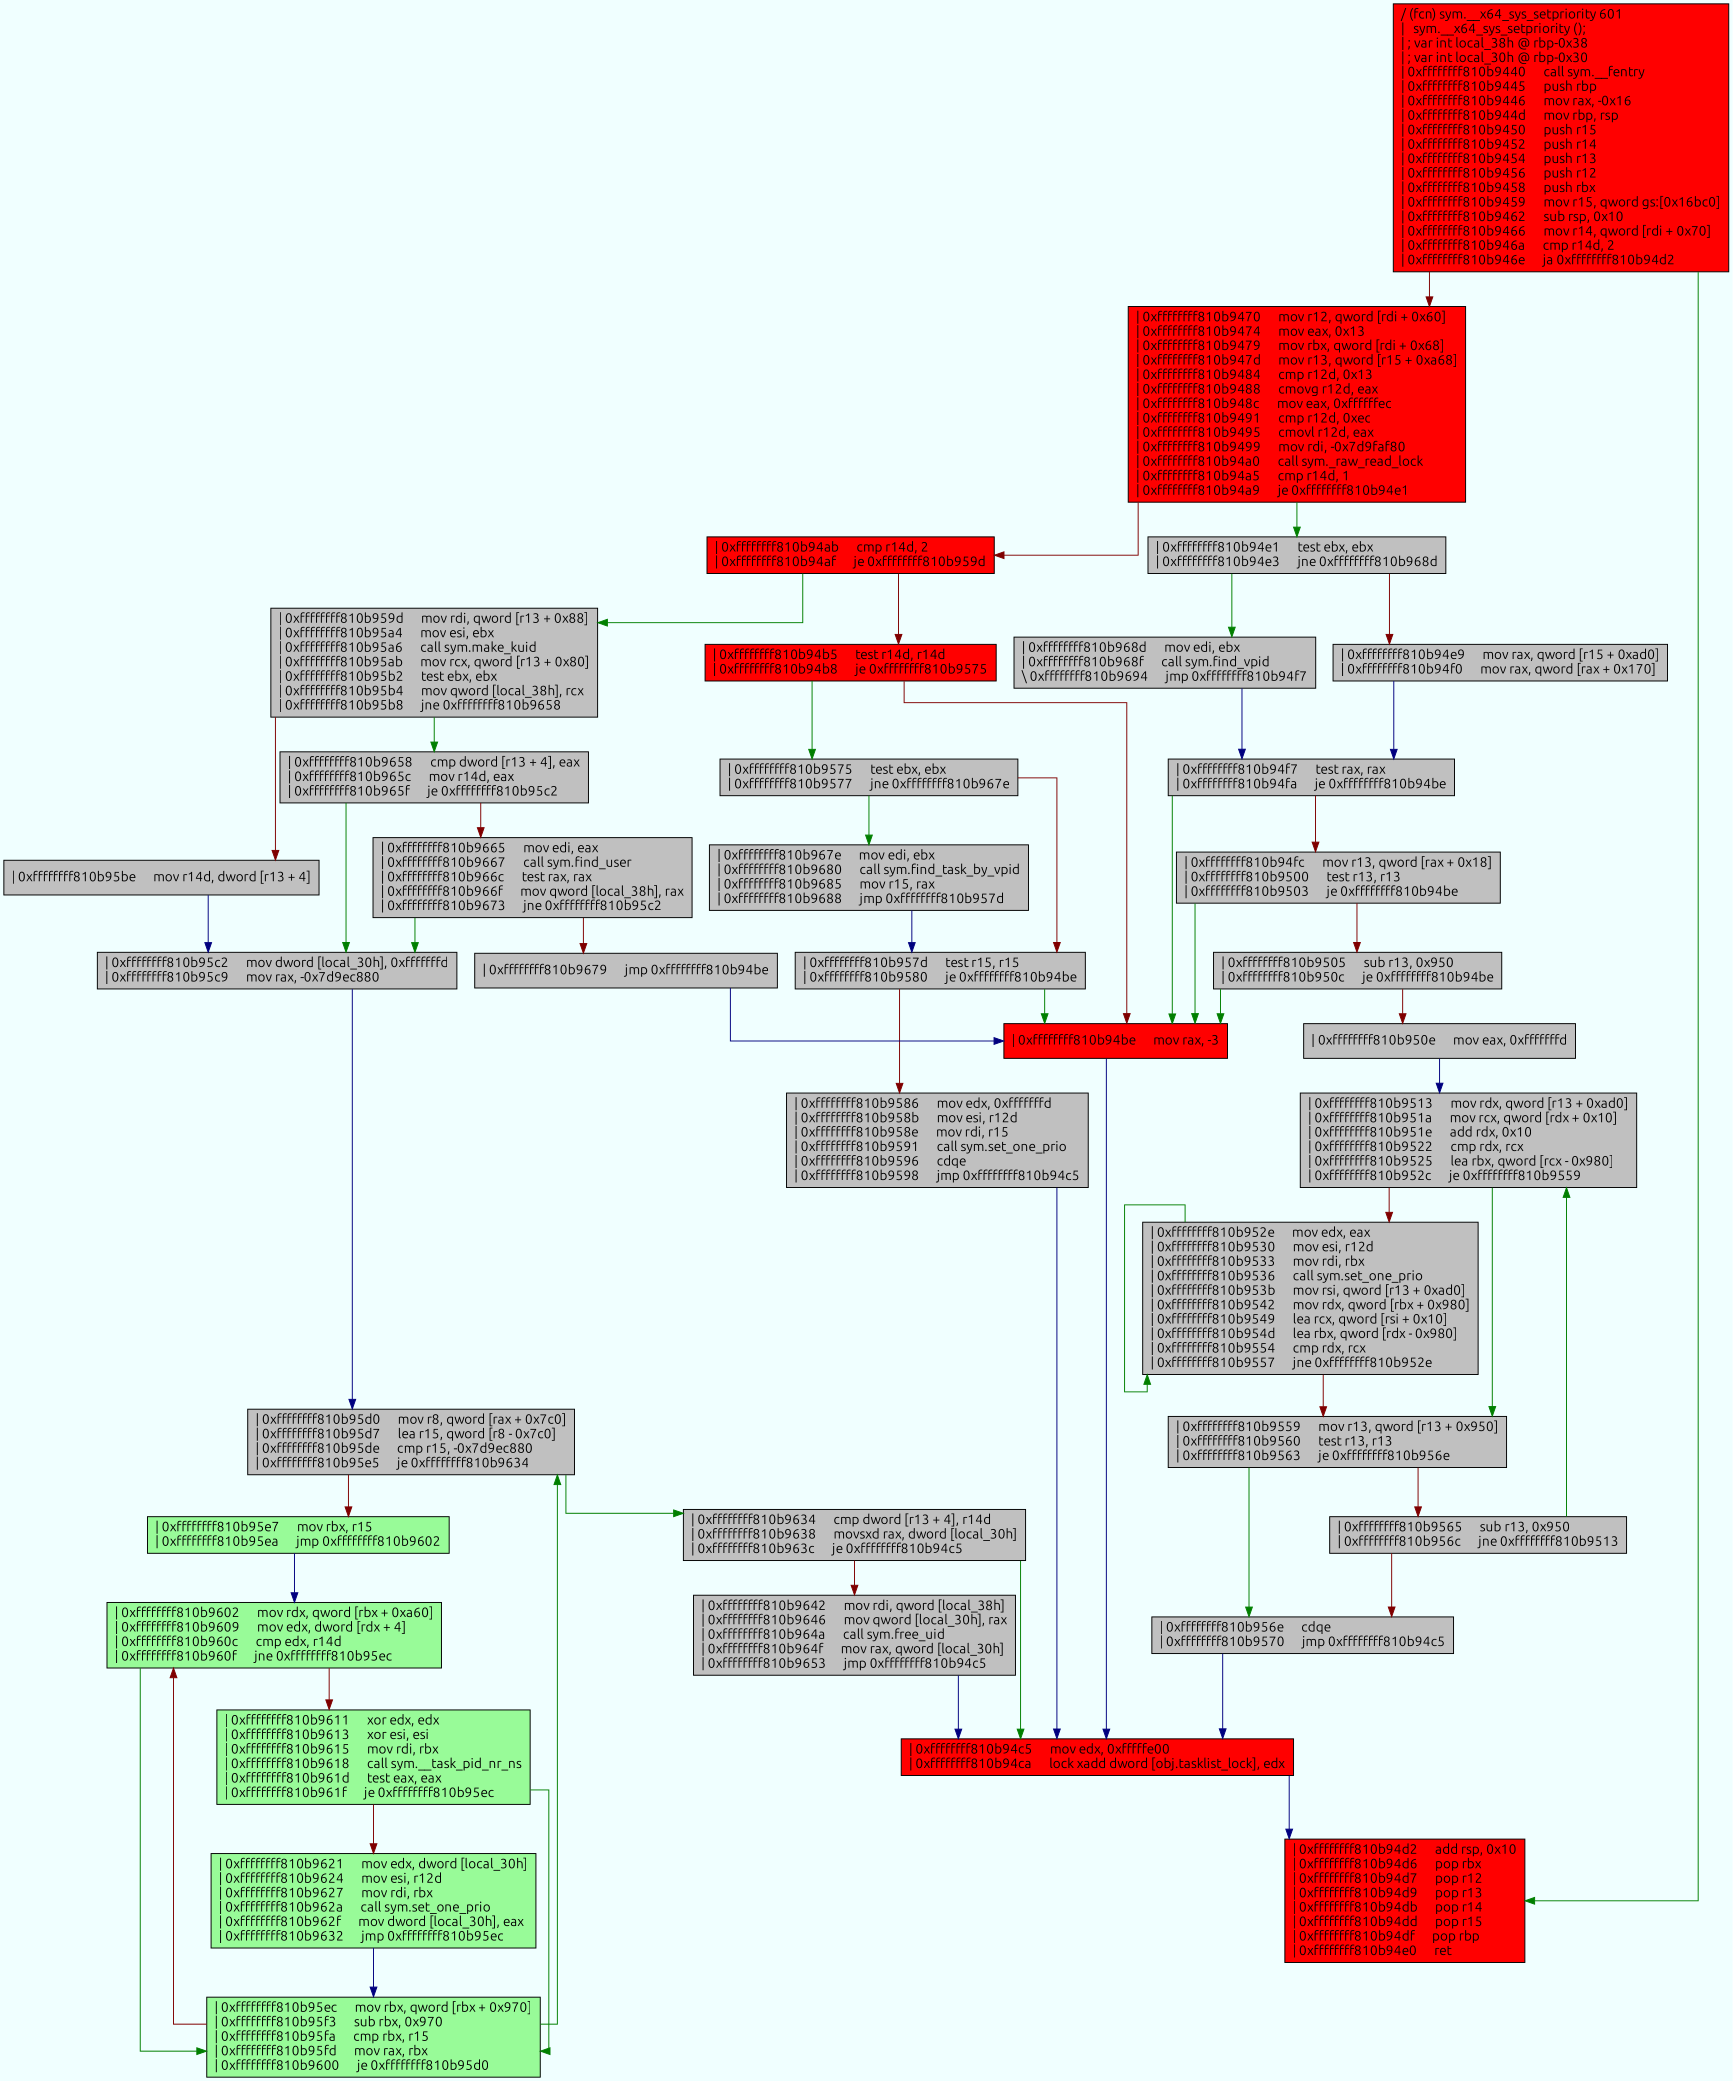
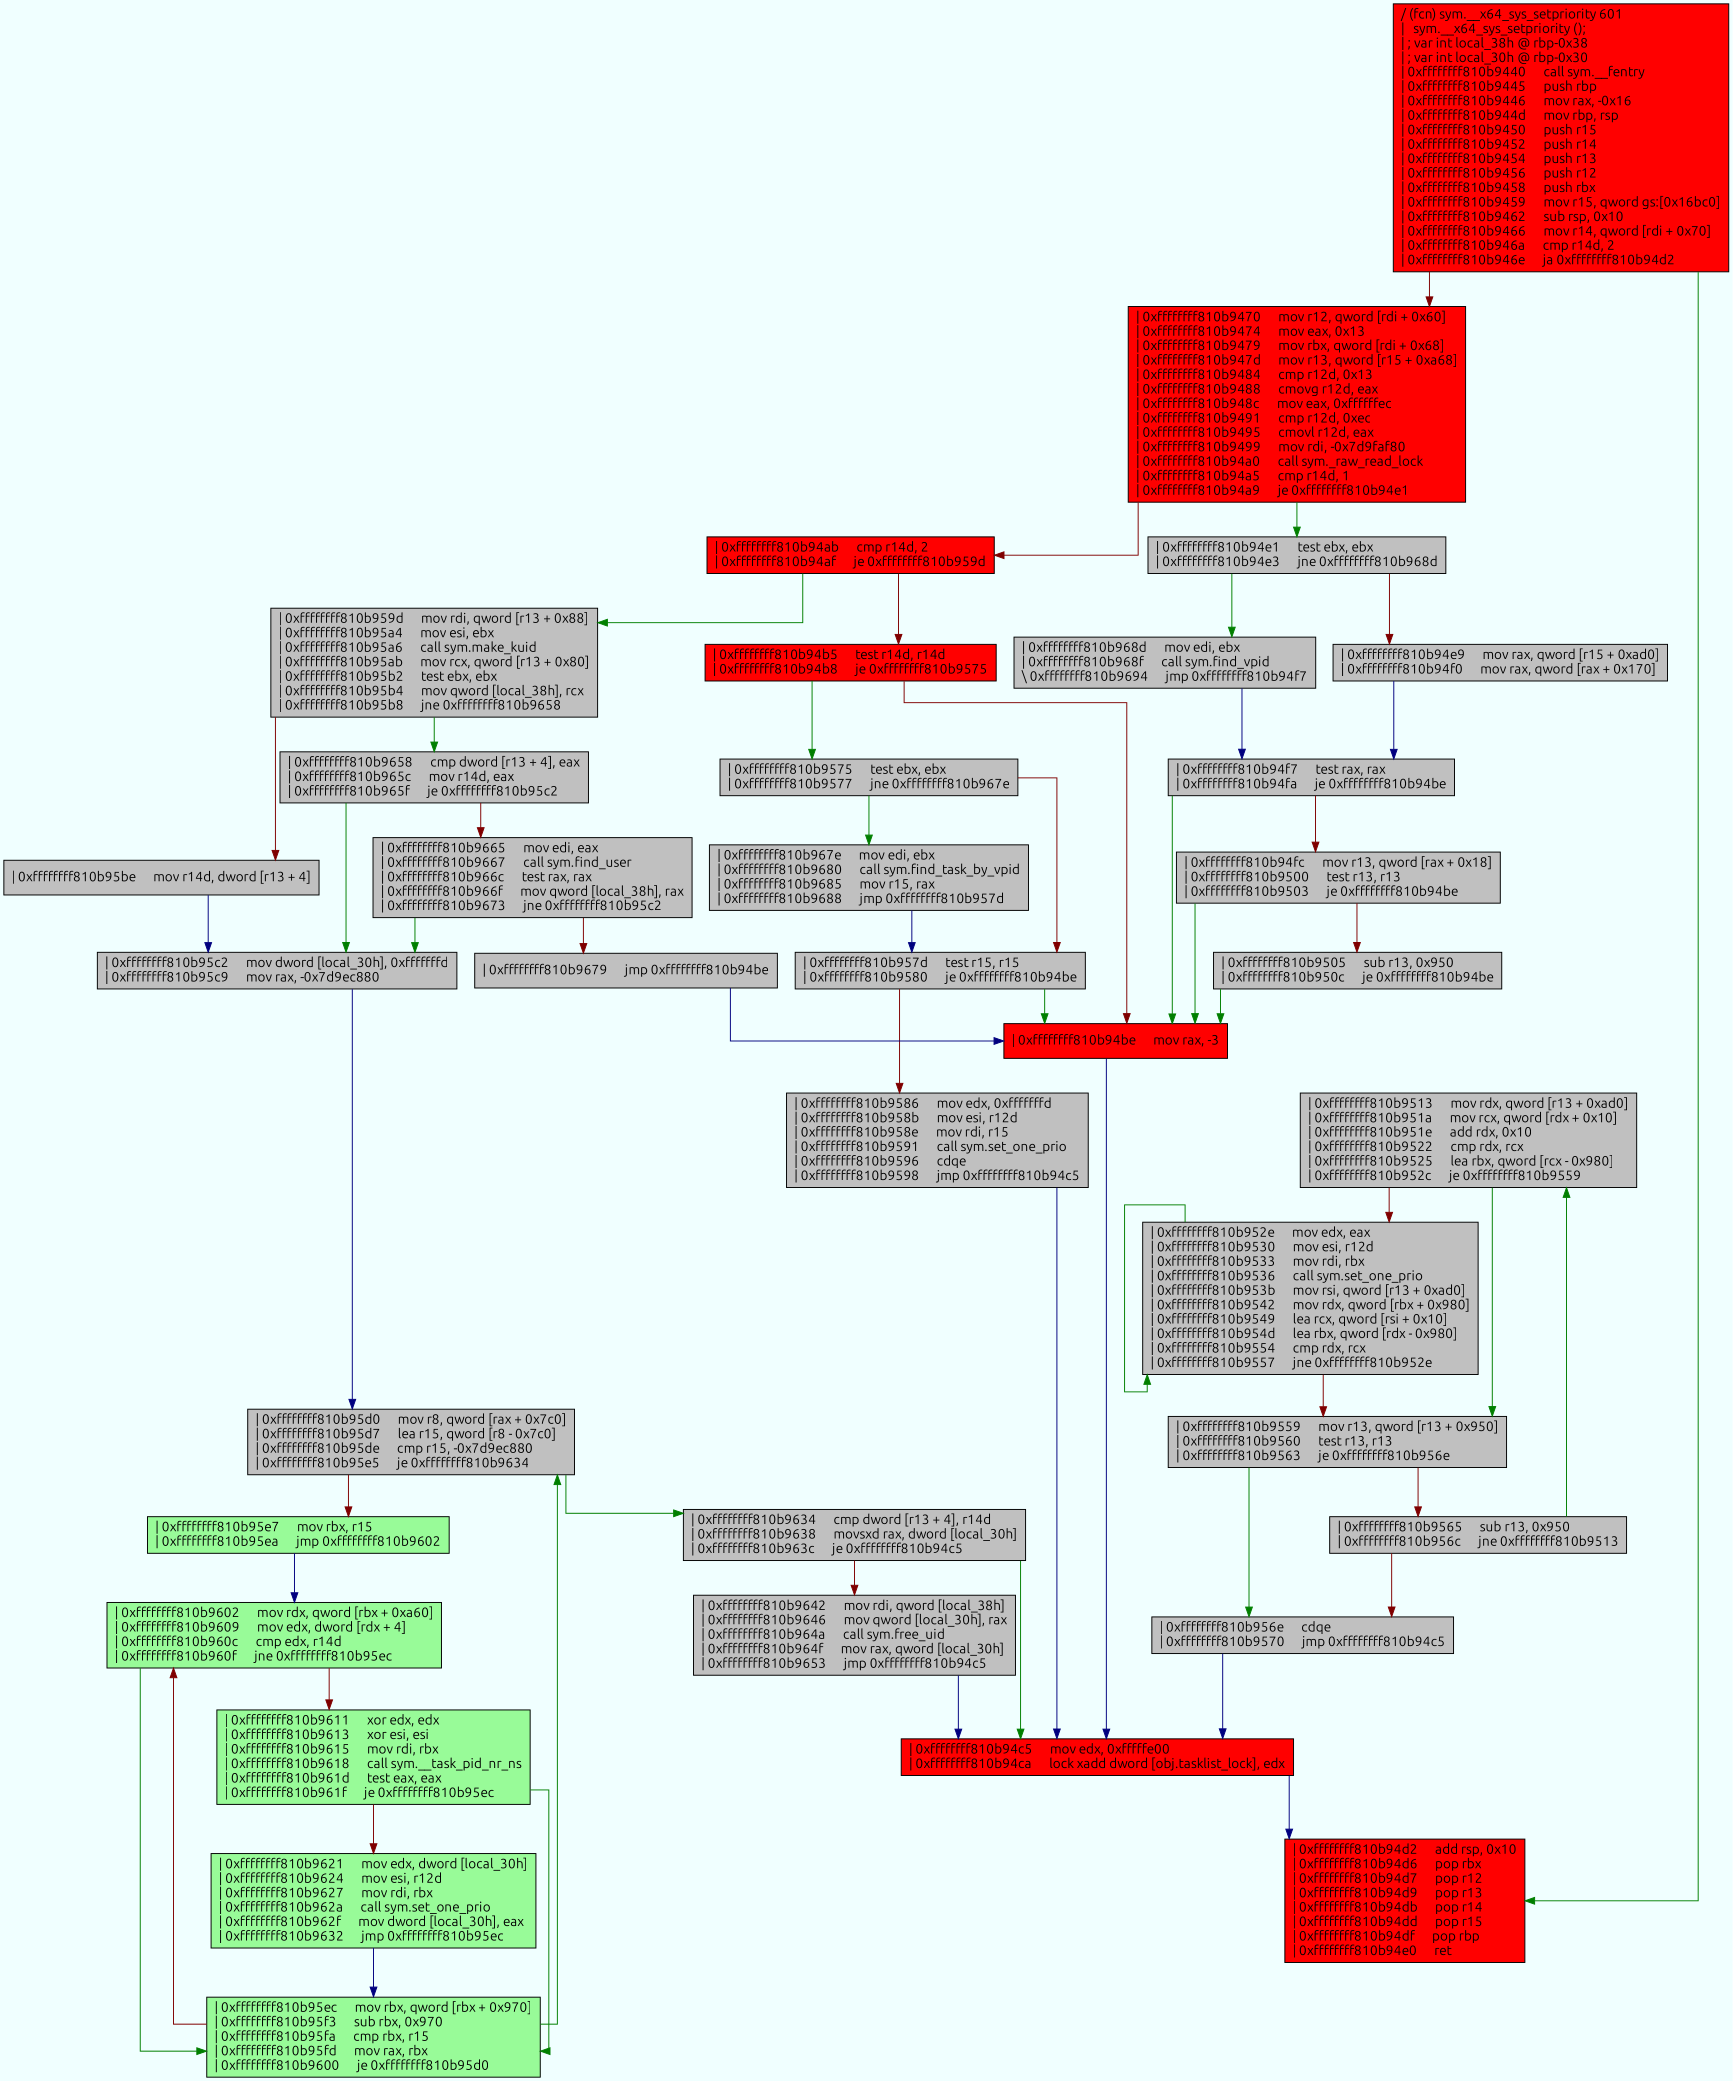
(1440, 1041) -> none
